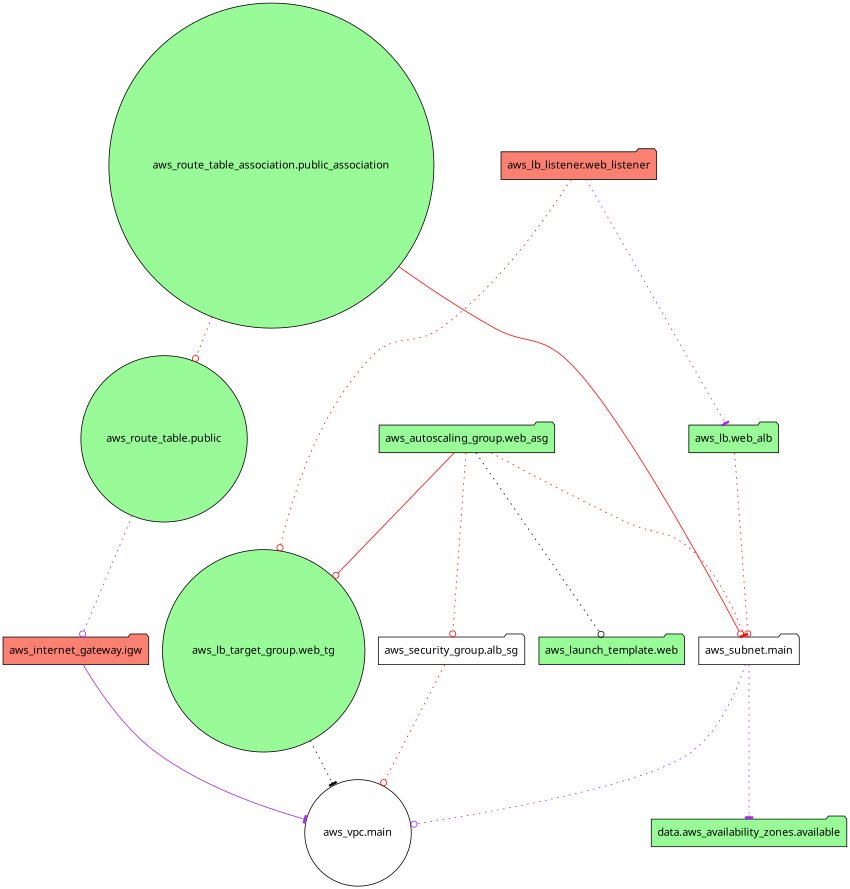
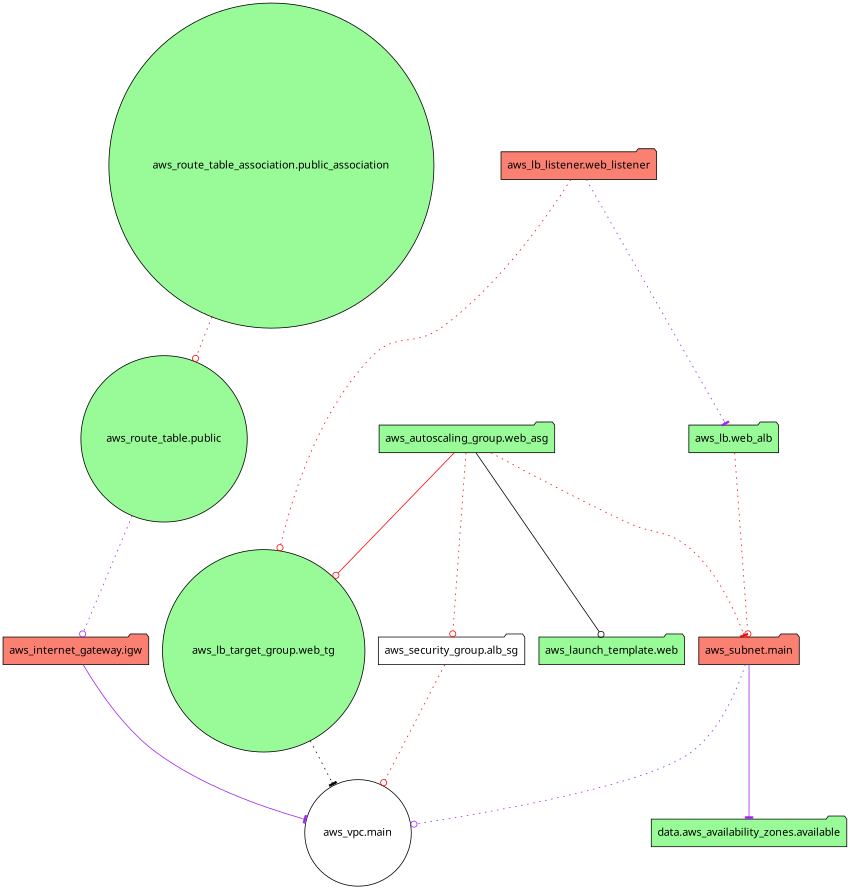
(608, 409) -> none
(538, 542) -> (538, 542)
(749, 651) -> (749, 651)
(749, 740) -> (749, 740)
